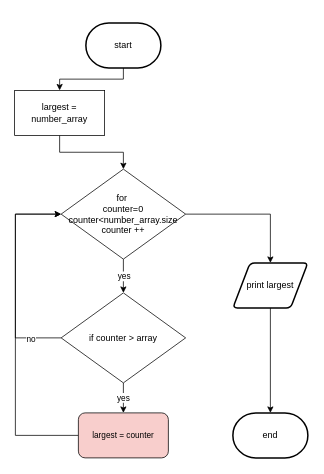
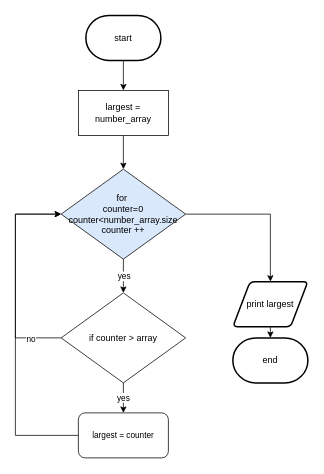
(123, 45) -> (123, 38)
(60, 113) -> (123, 113)
(123, 214) -> (123, 214)
(270, 285) -> (270, 304)
(123, 435) -> (123, 435)
(270, 435) -> (270, 360)
